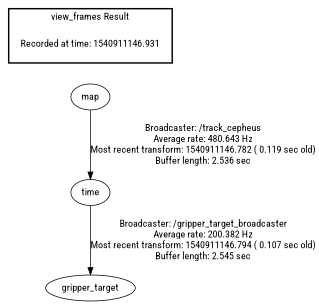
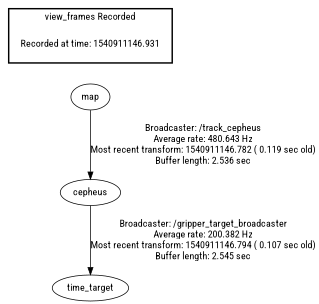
(90, 17) -> (90, 17)
(90, 192) -> (90, 192)
(90, 288) -> (90, 288)
